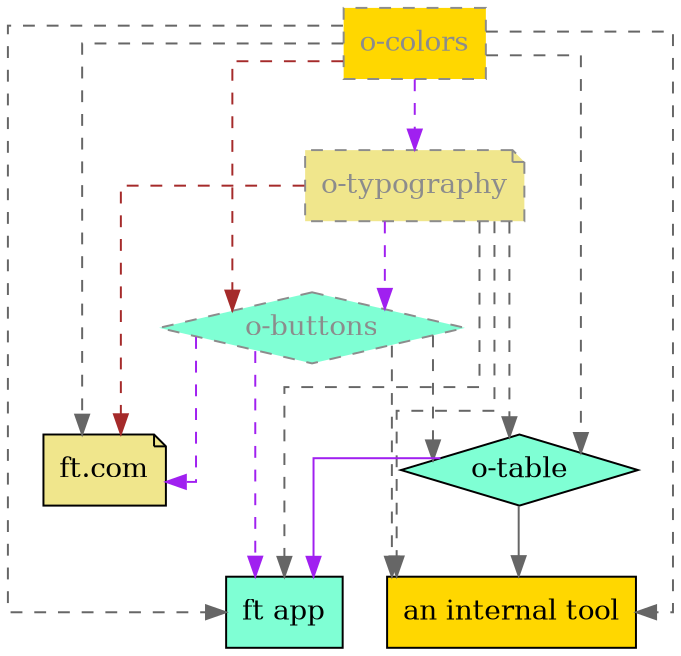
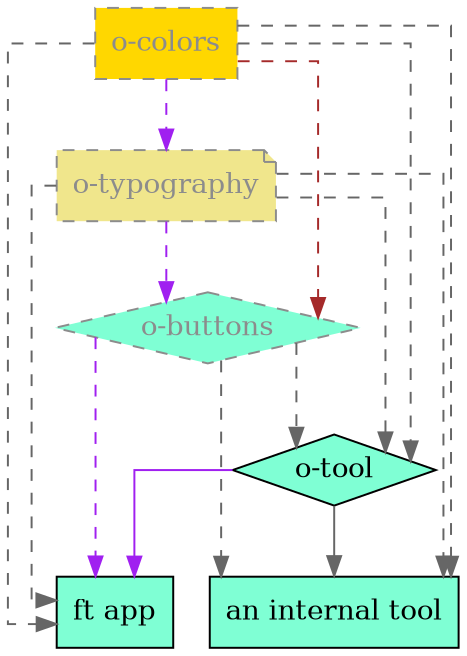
(105, 470) -> none
(519, 470) -> (334, 470)
(512, 612) -> (334, 612)
